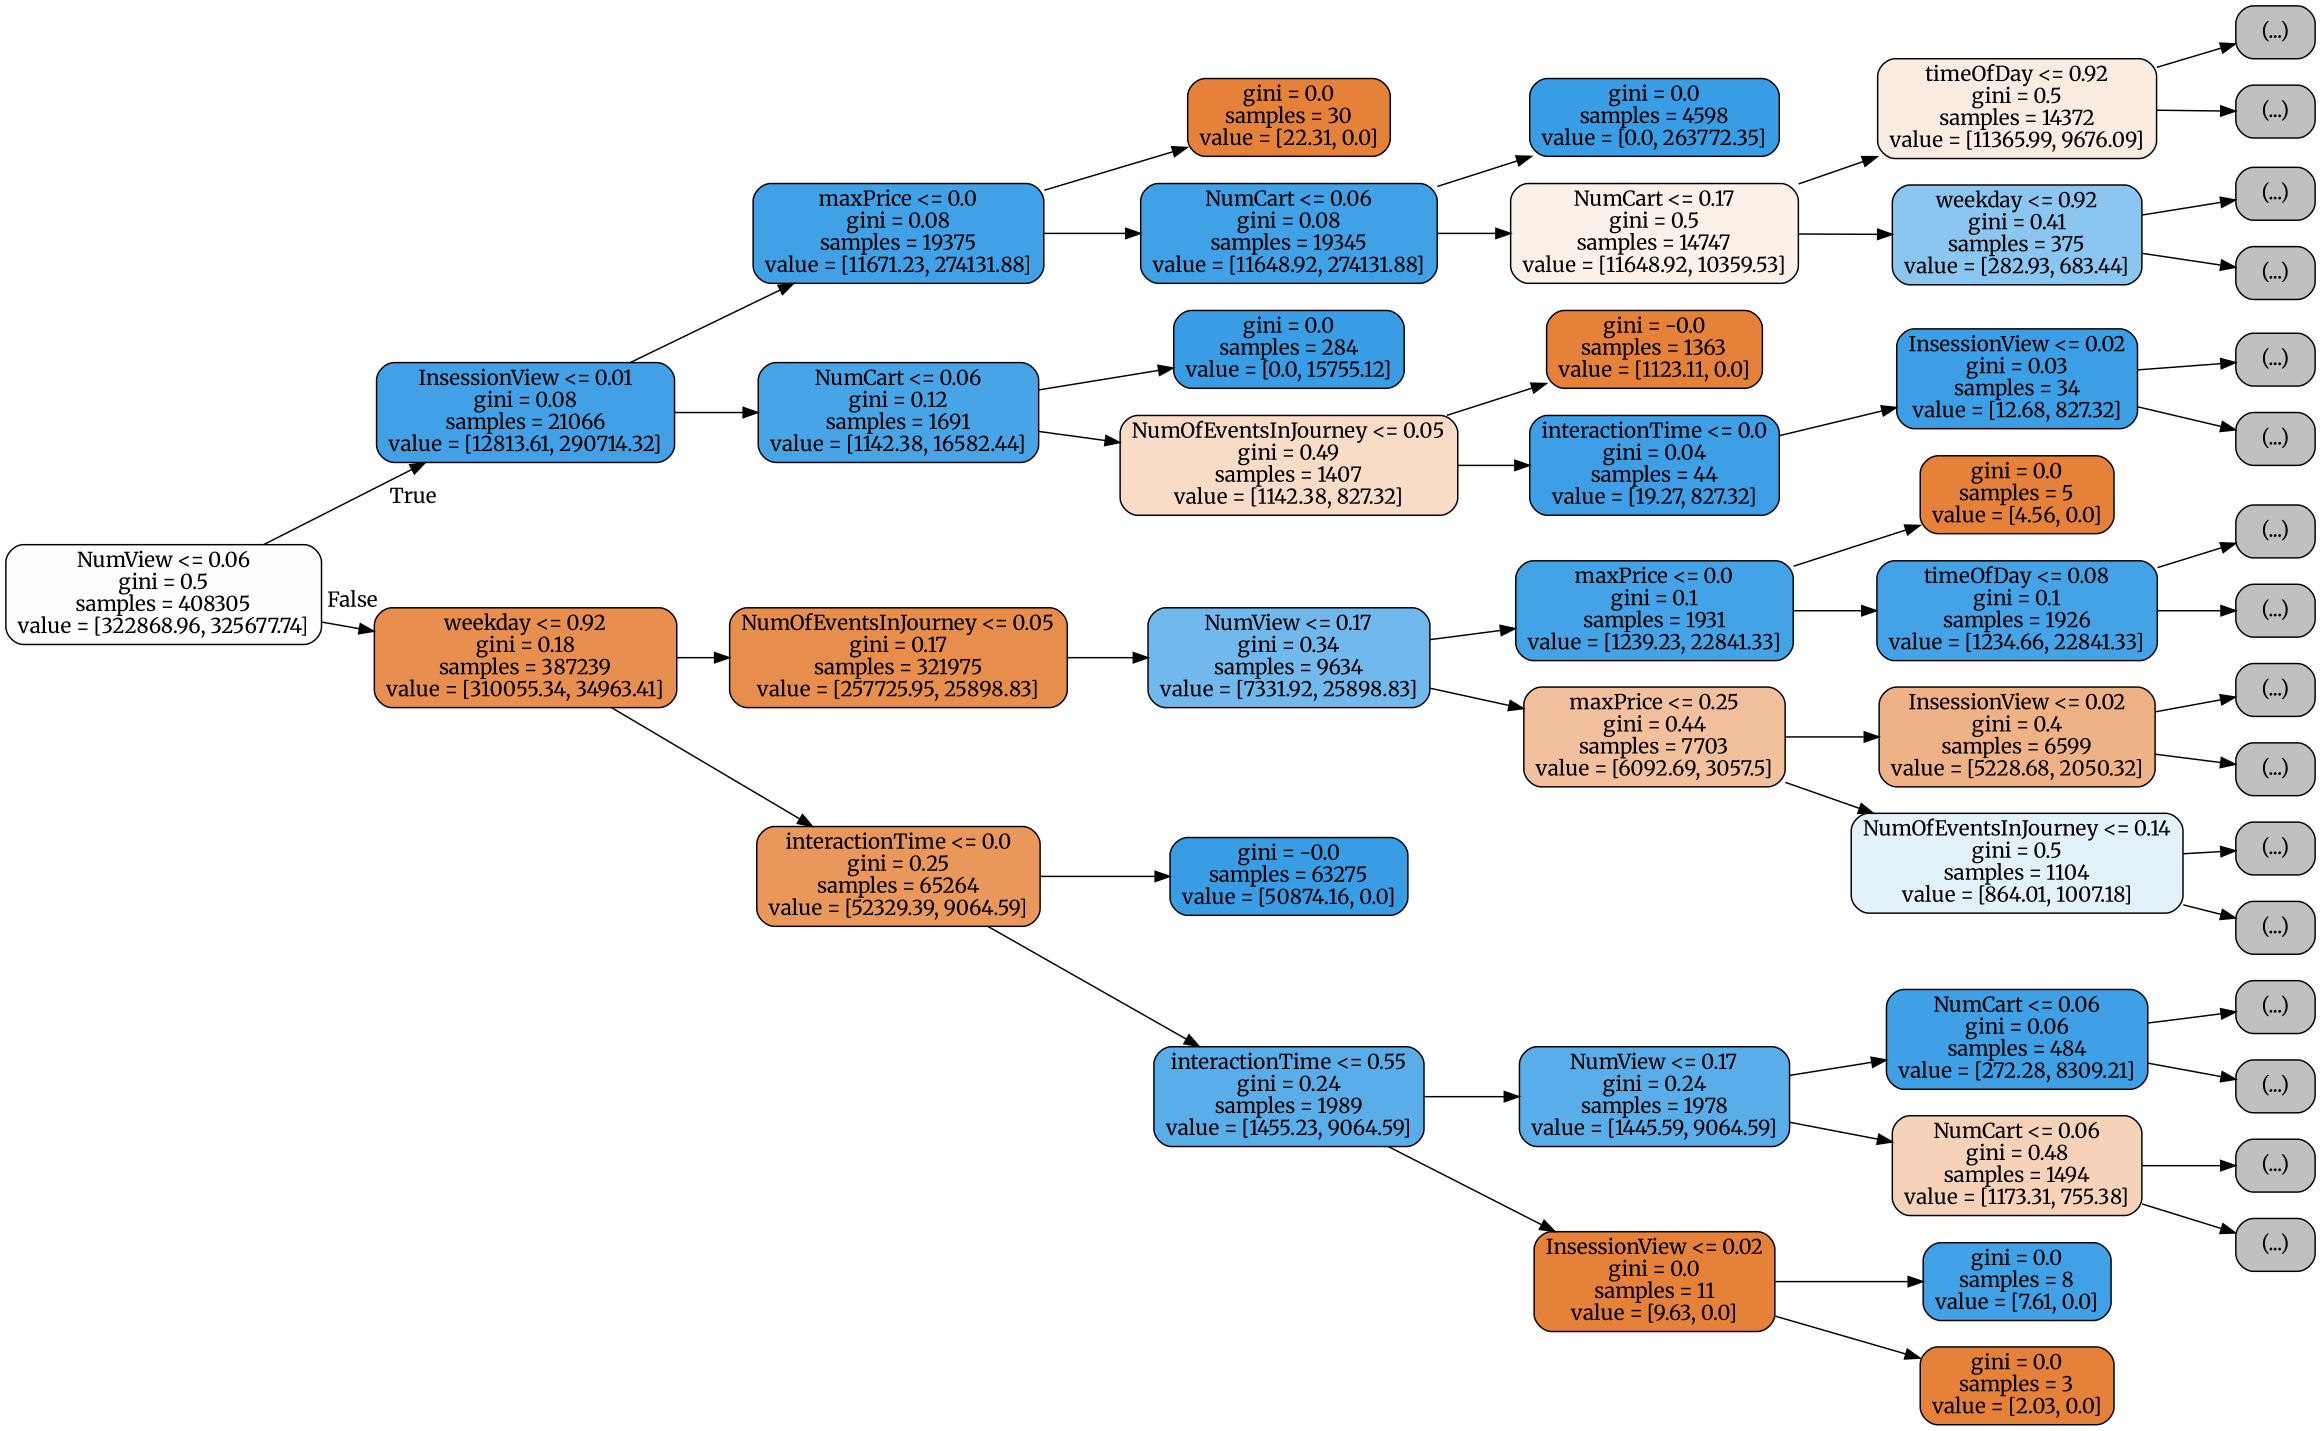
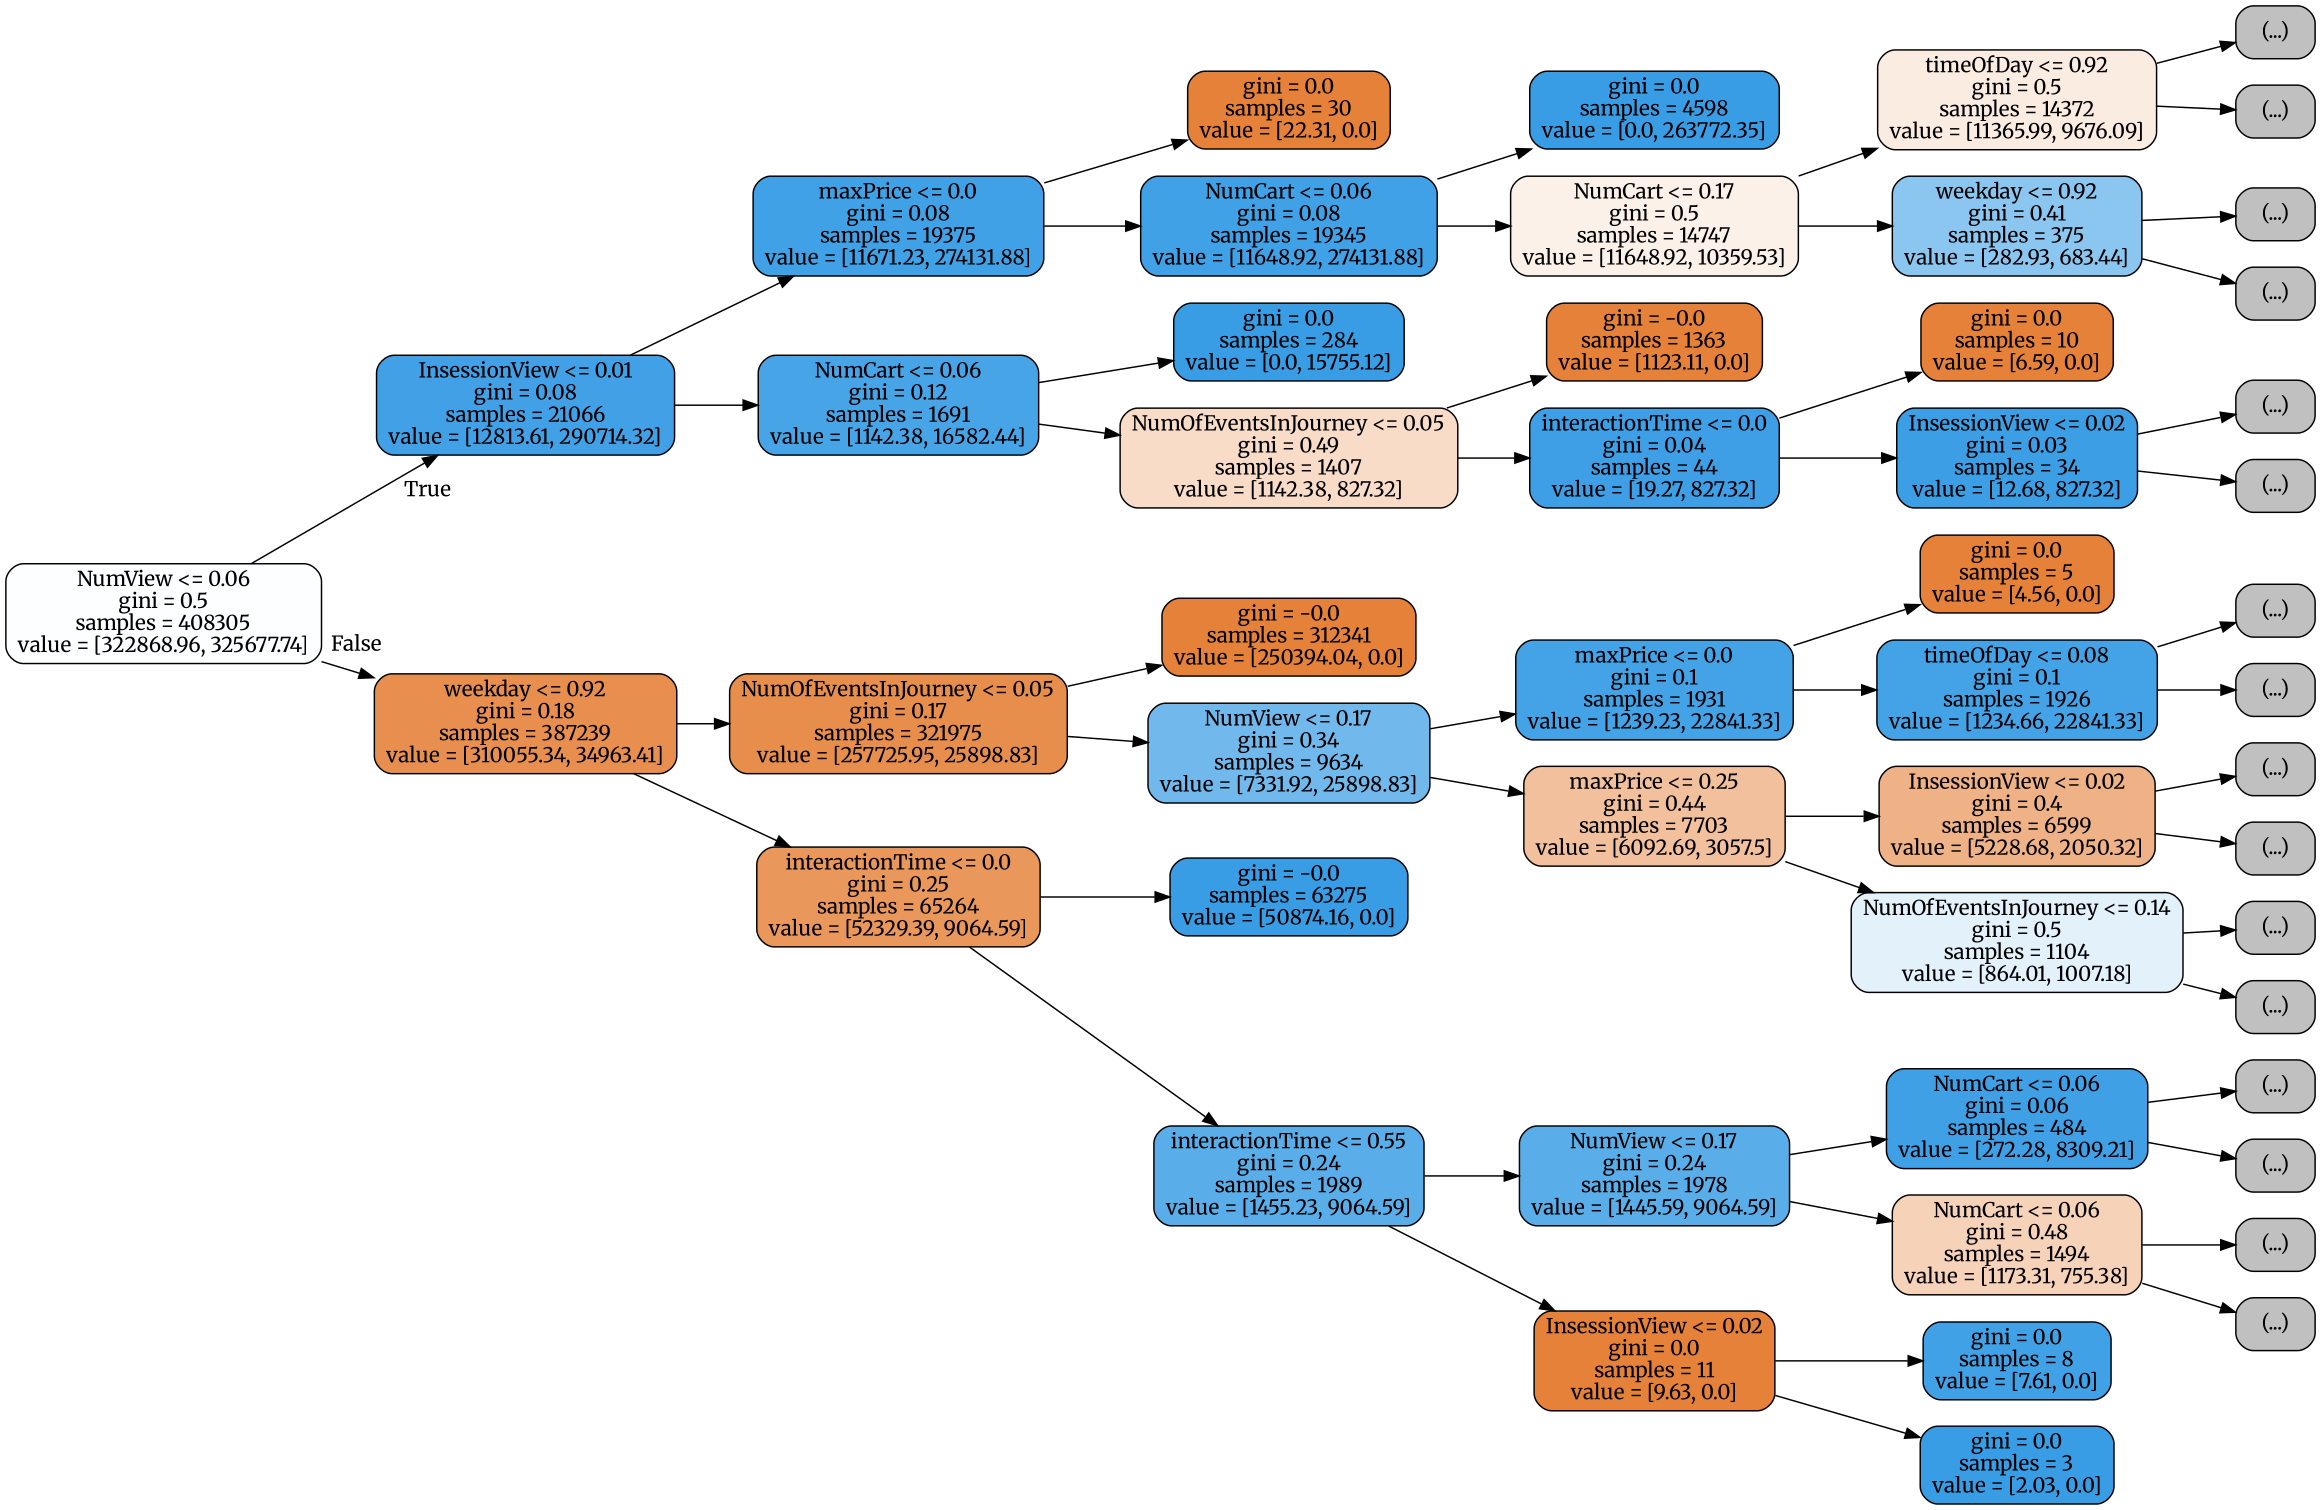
none -> (2017, 342)
none -> (1289, 637)
(2017, 1386) -> (2017, 1465)
